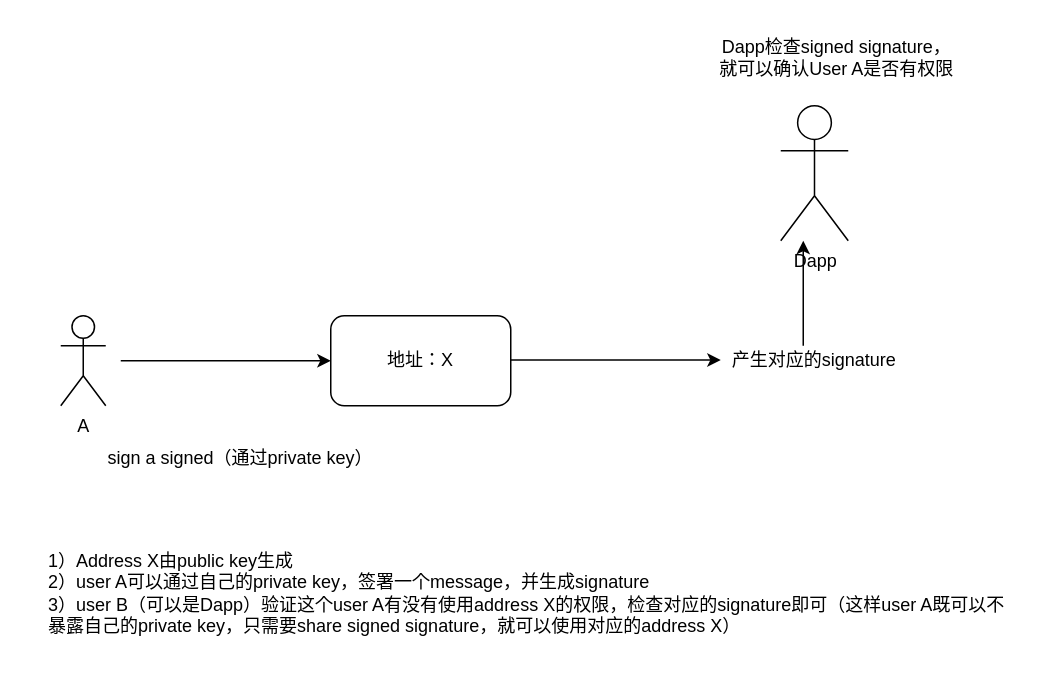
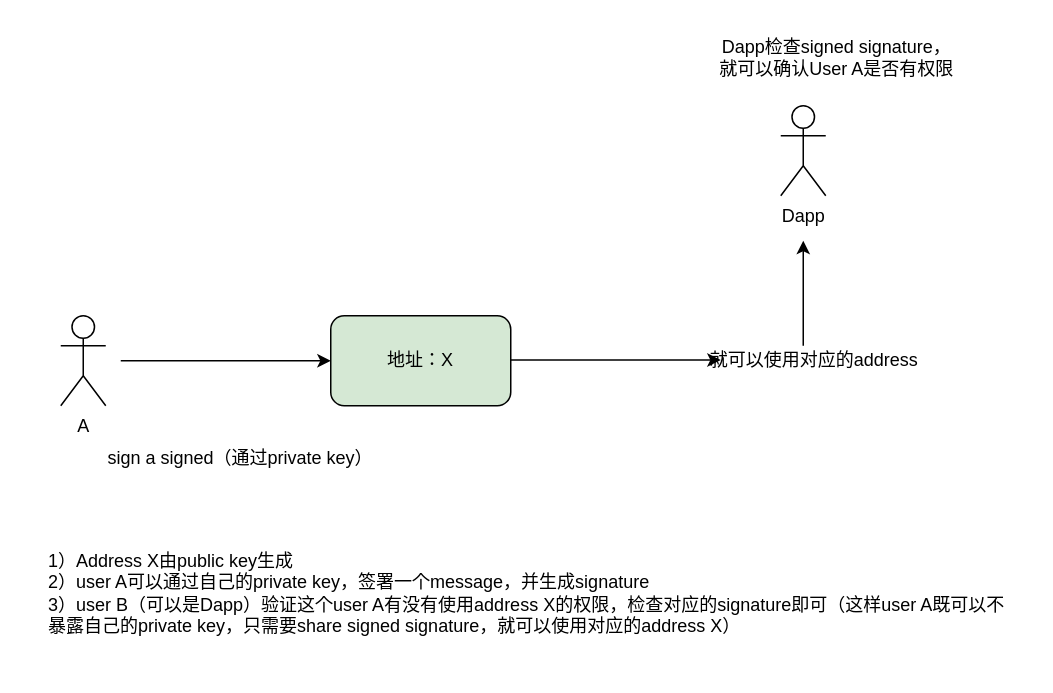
(815, 173) -> (803, 151)
(421, 361) -> (421, 361)
(815, 361) -> (815, 361)
